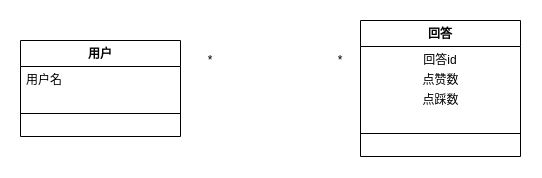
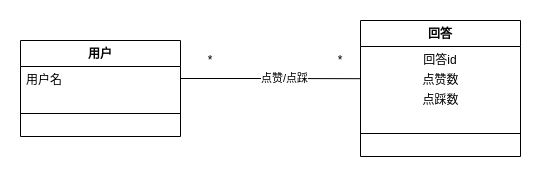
none -> (270, 79)
